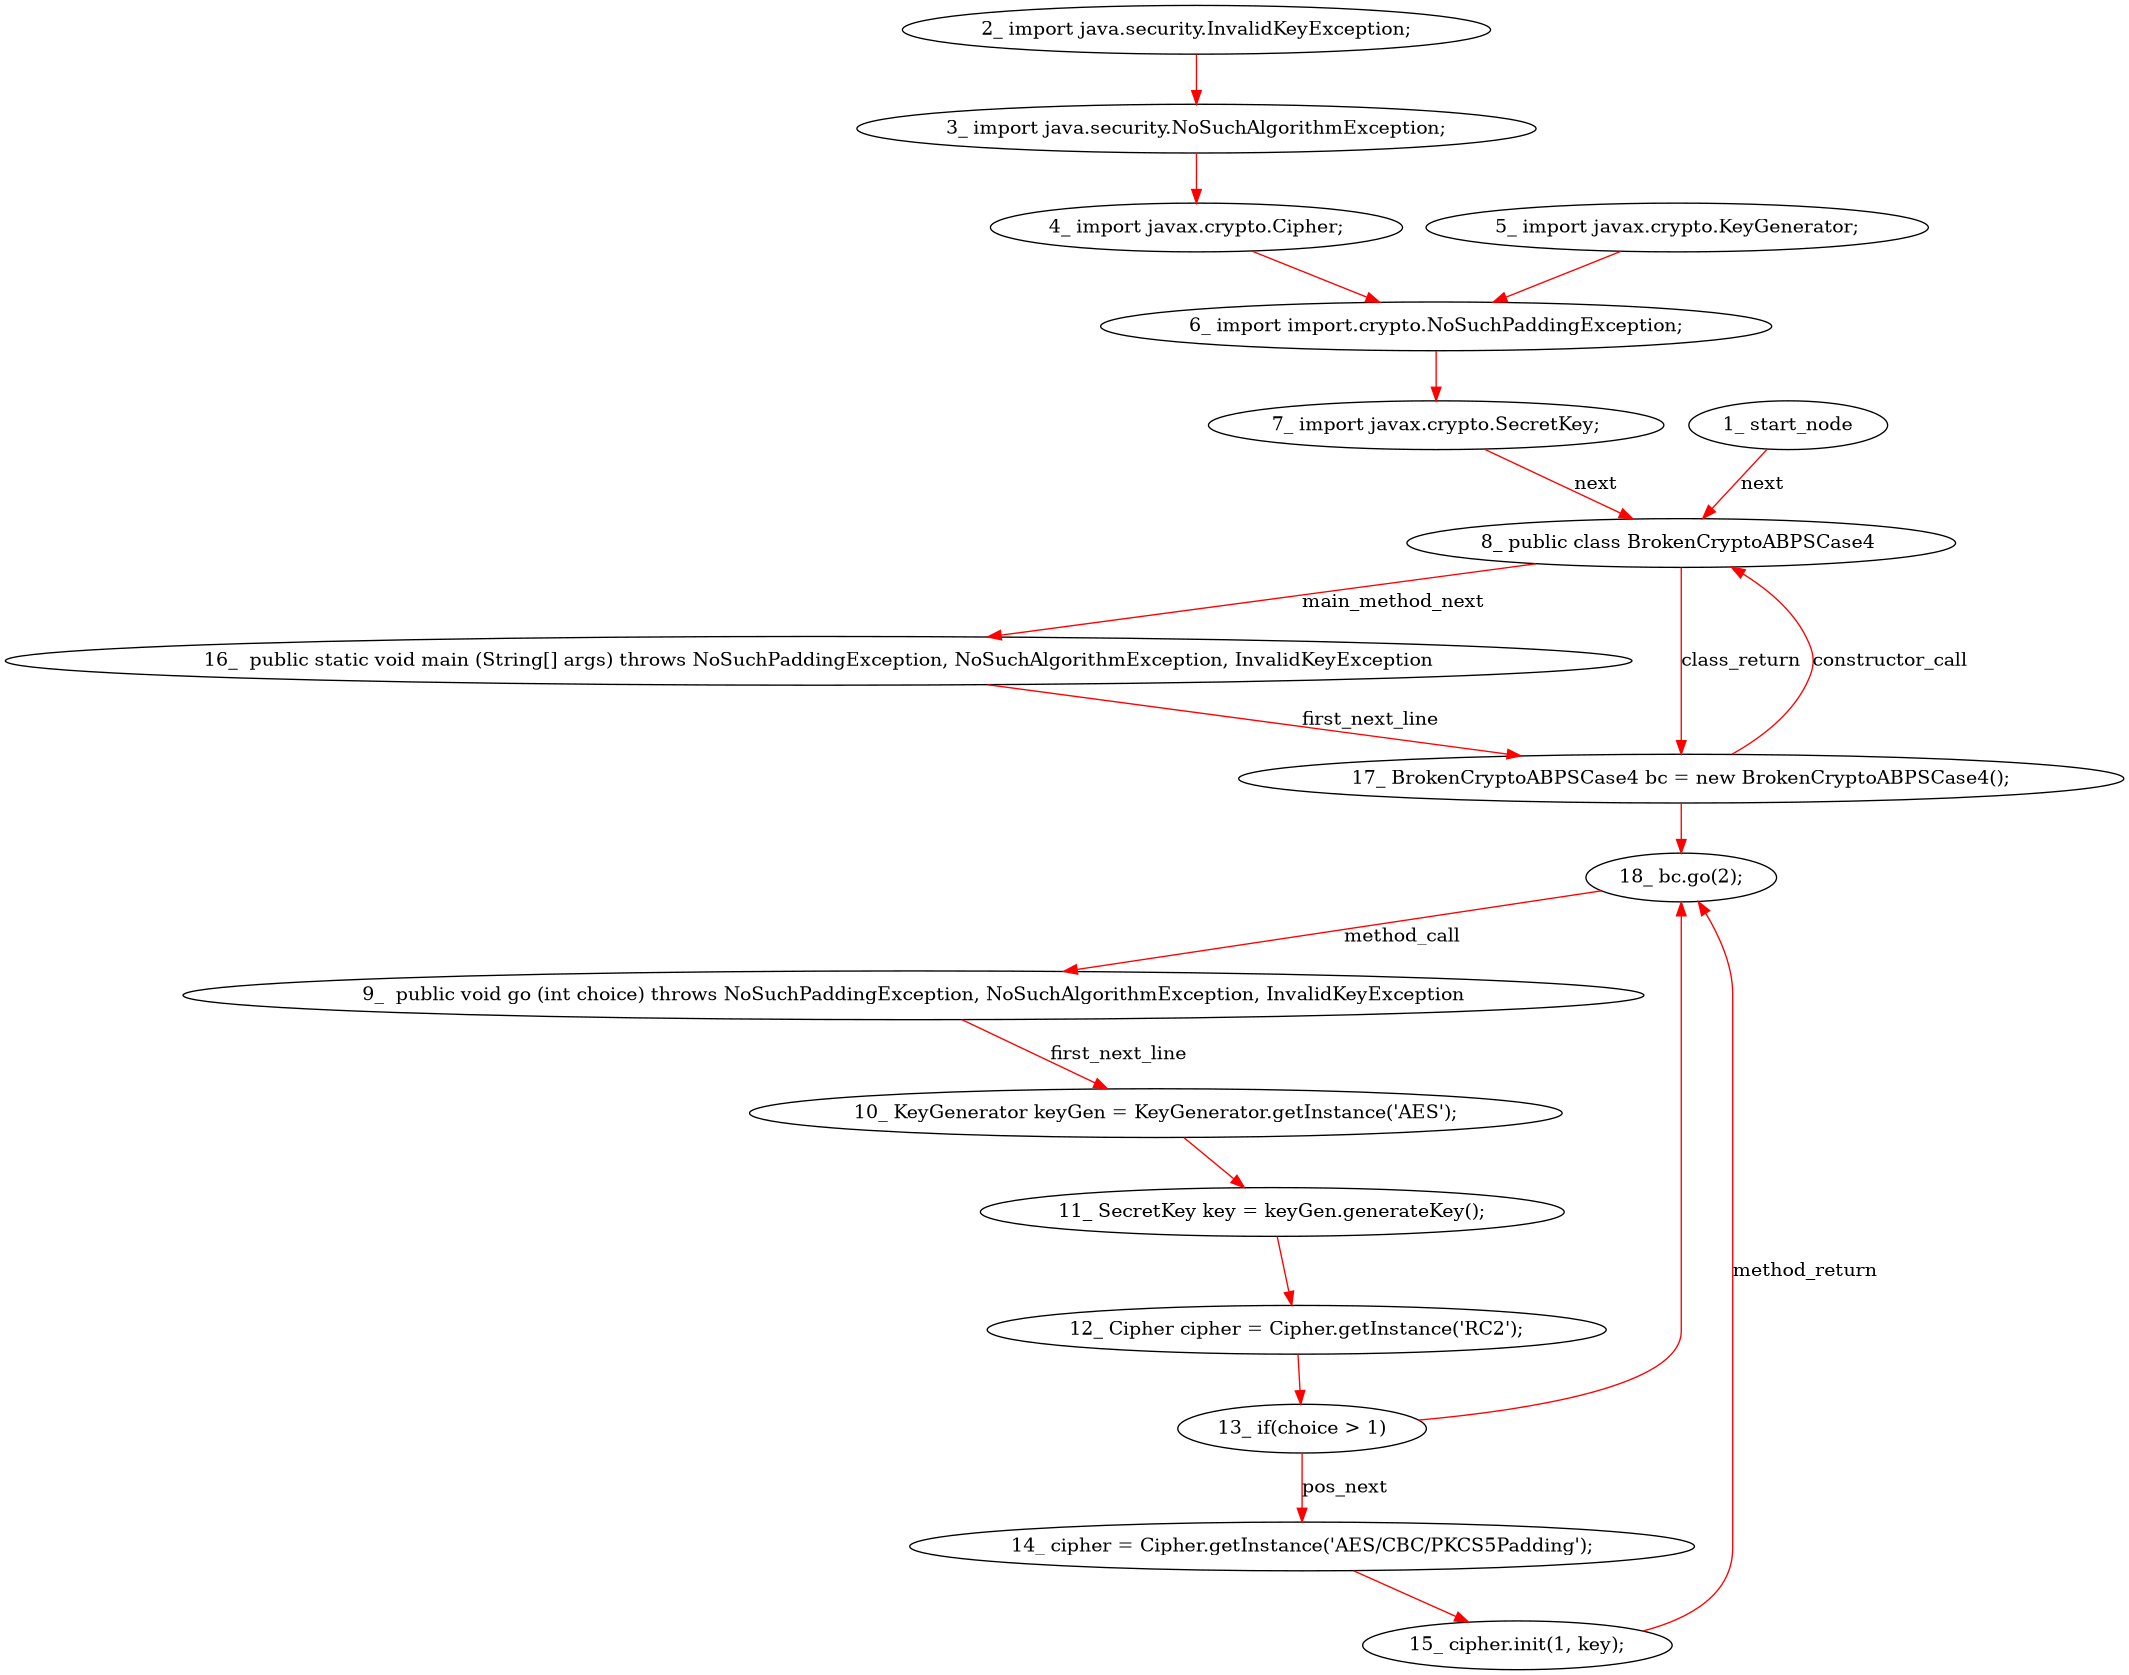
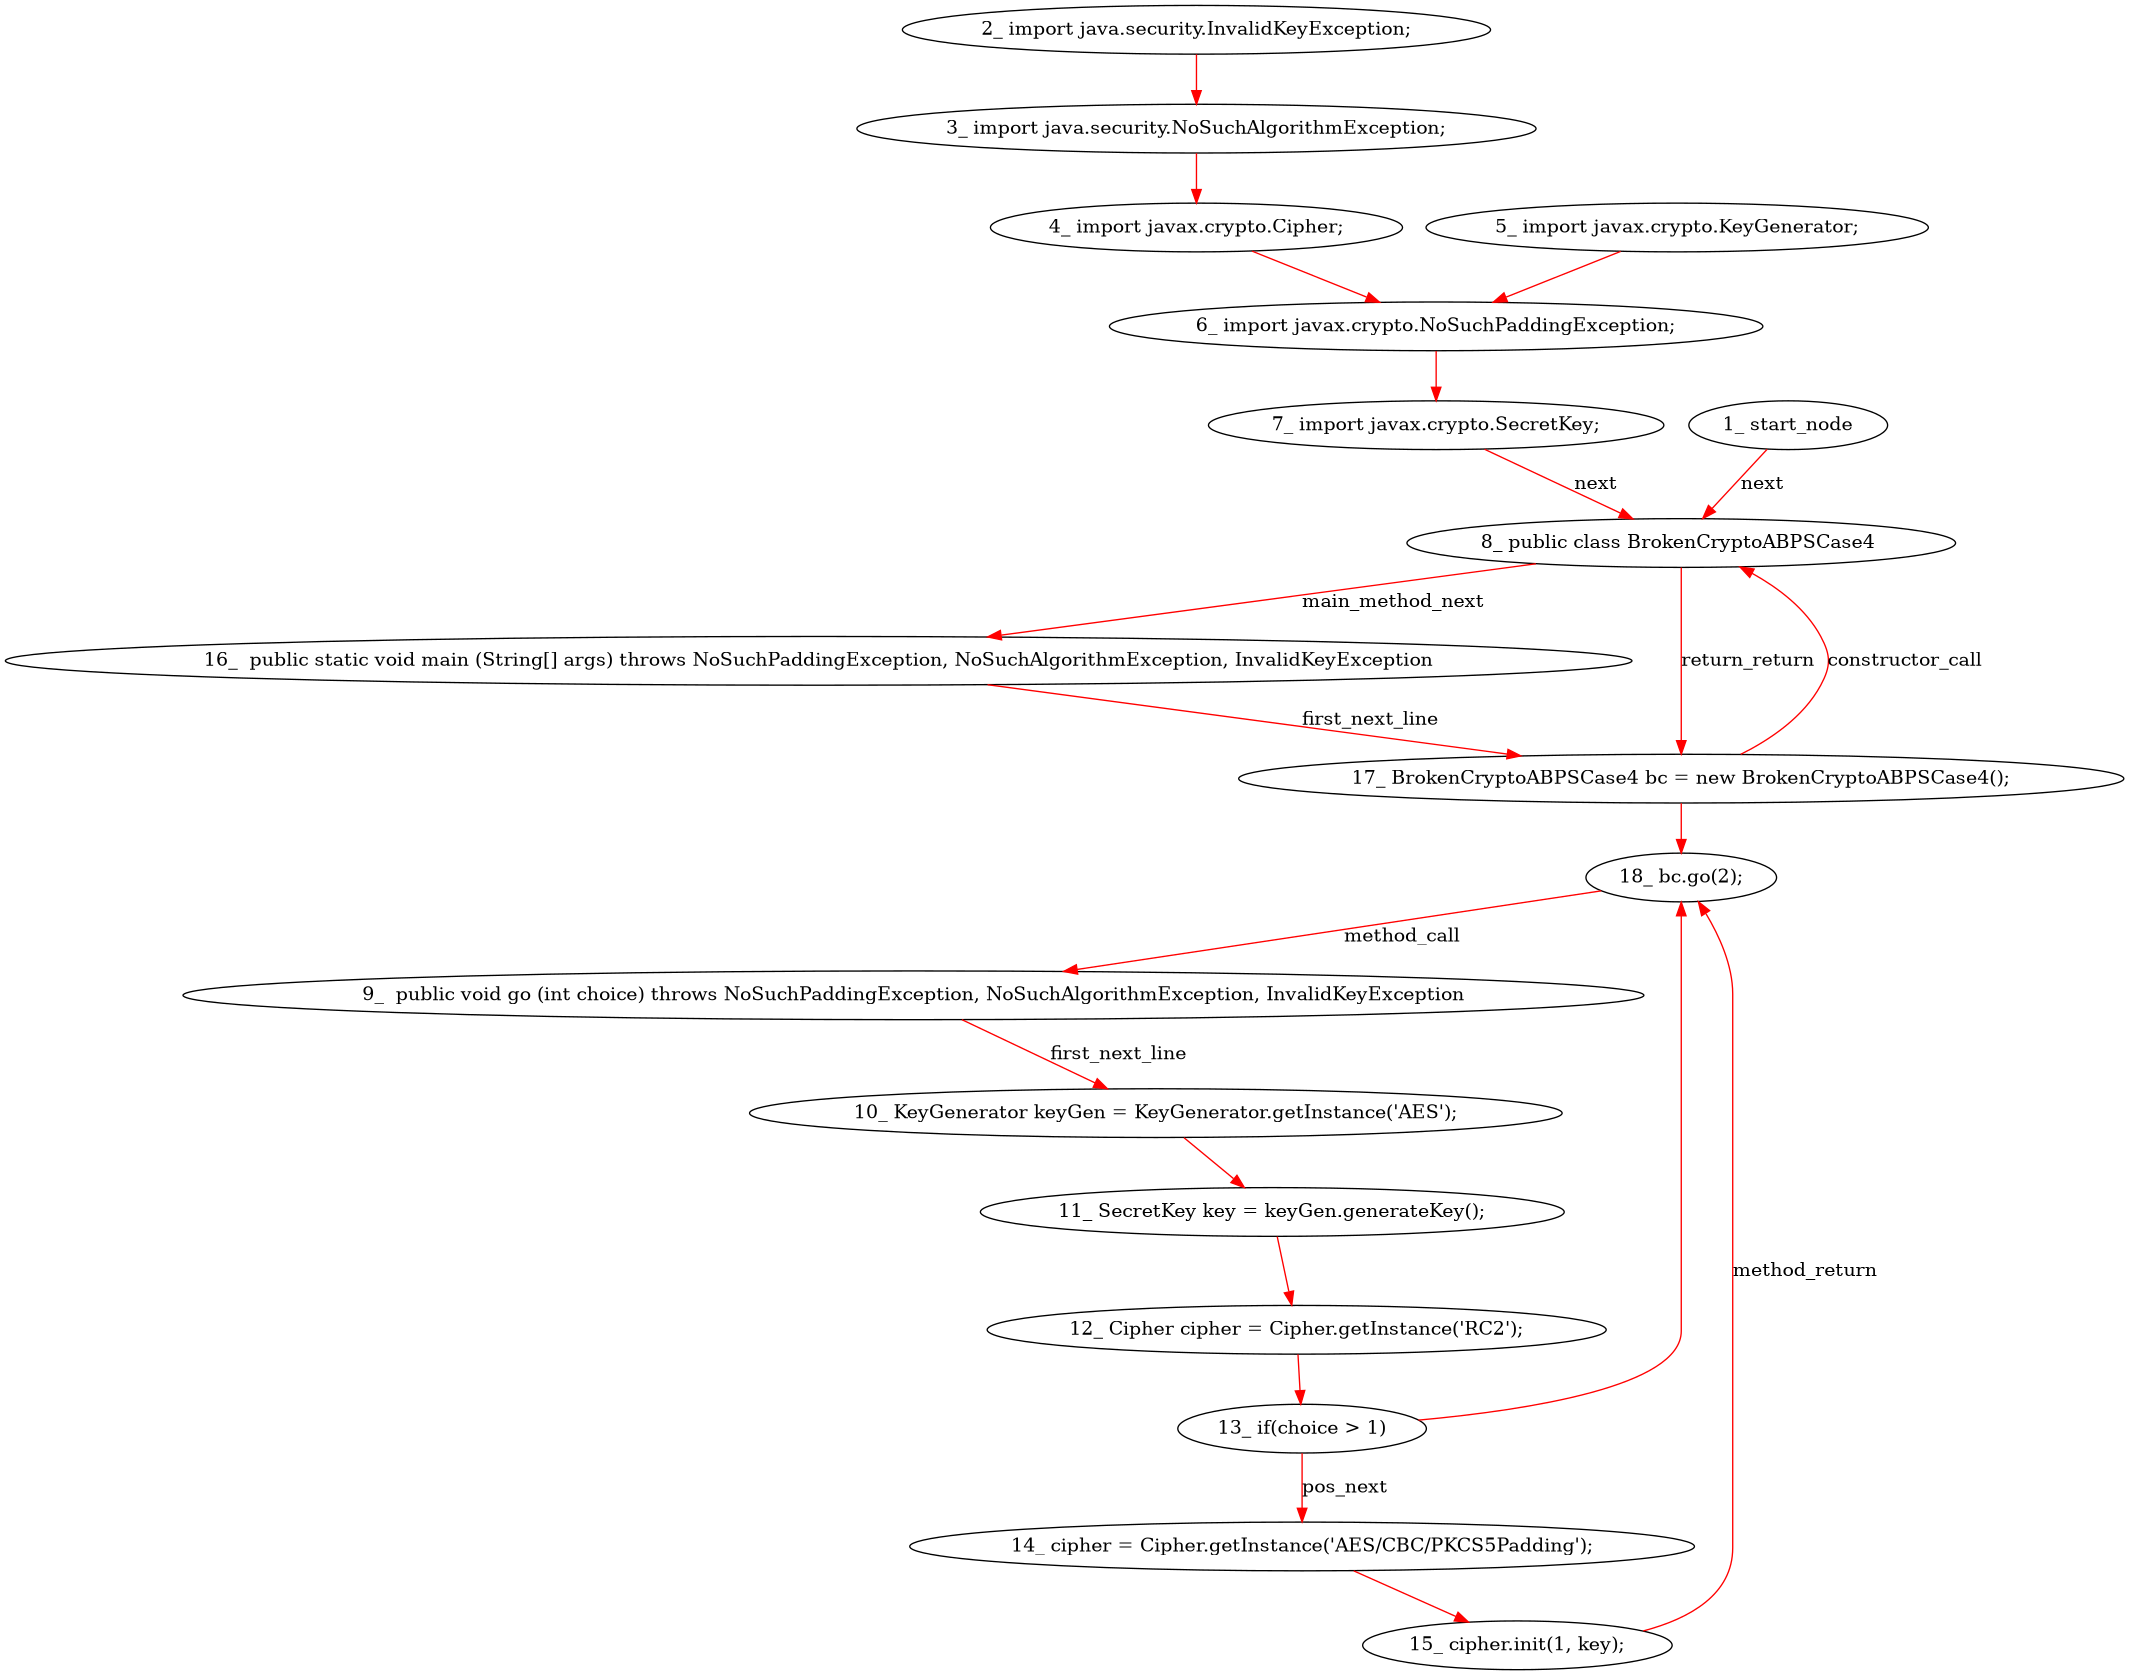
(1436, 326) -> (1436, 326)
(1741, 661) -> (1748, 661)
